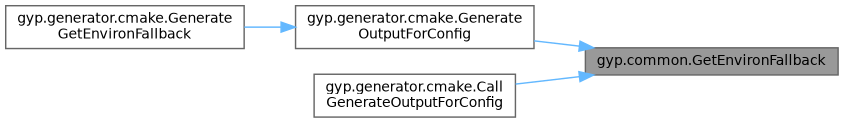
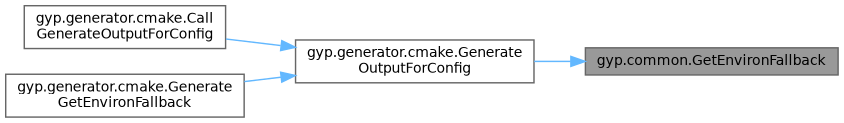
(547, 80) -> (253, 42)
